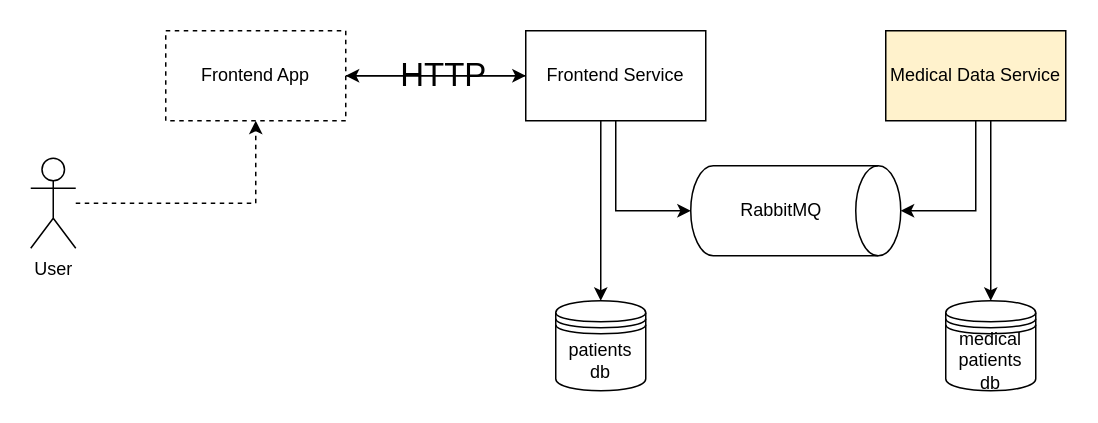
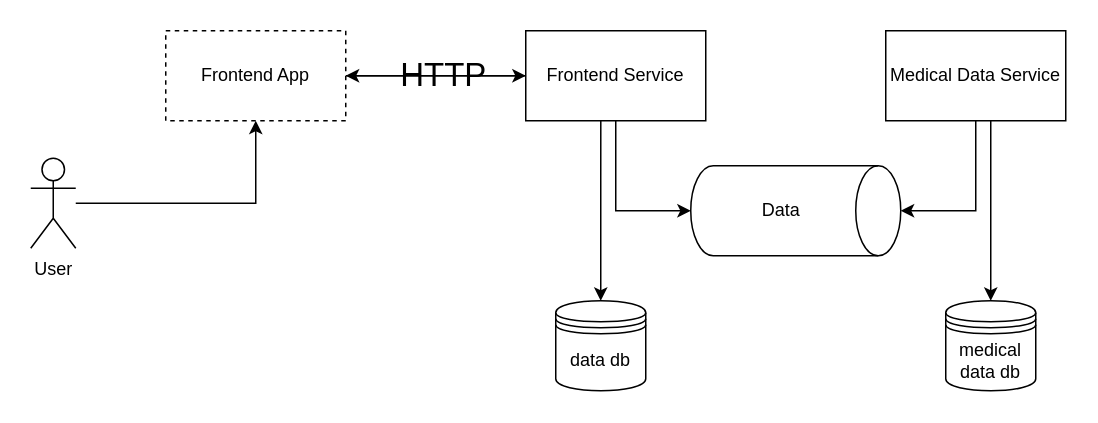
(976, 76) -> (976, 76)
(203, 203) -> (203, 203)
(782, 211) -> (782, 211)
(601, 361) -> (601, 361)
(991, 361) -> (991, 361)
